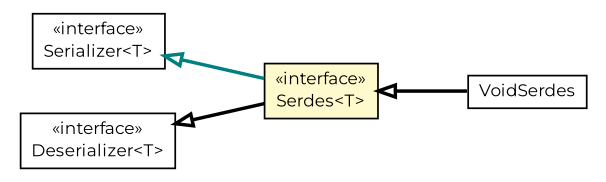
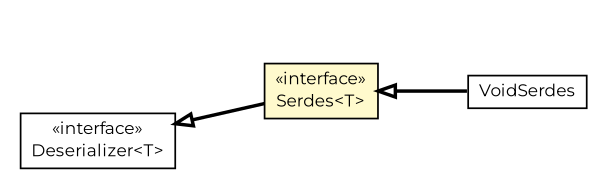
(98, 41) -> none
